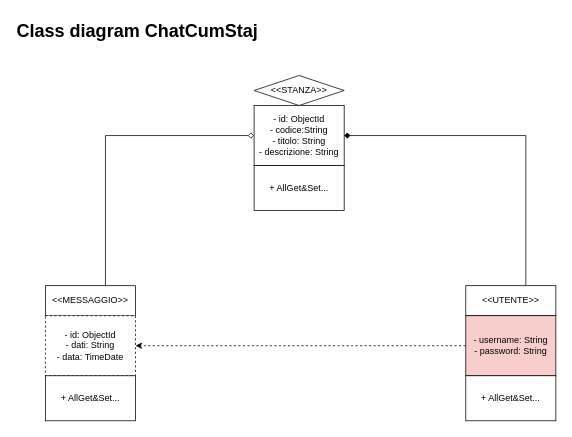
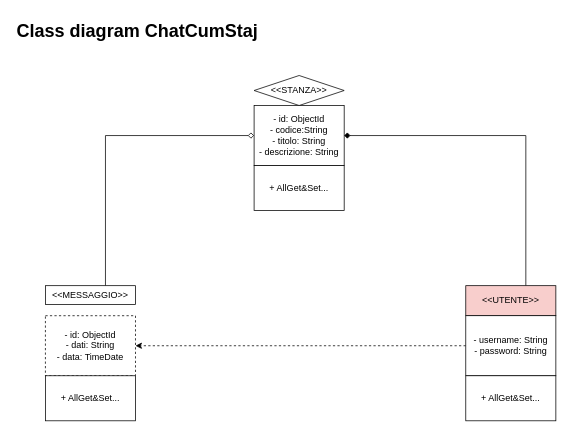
(90, 300) -> (90, 295)
(510, 300) -> (510, 300)
(510, 345) -> (510, 345)
